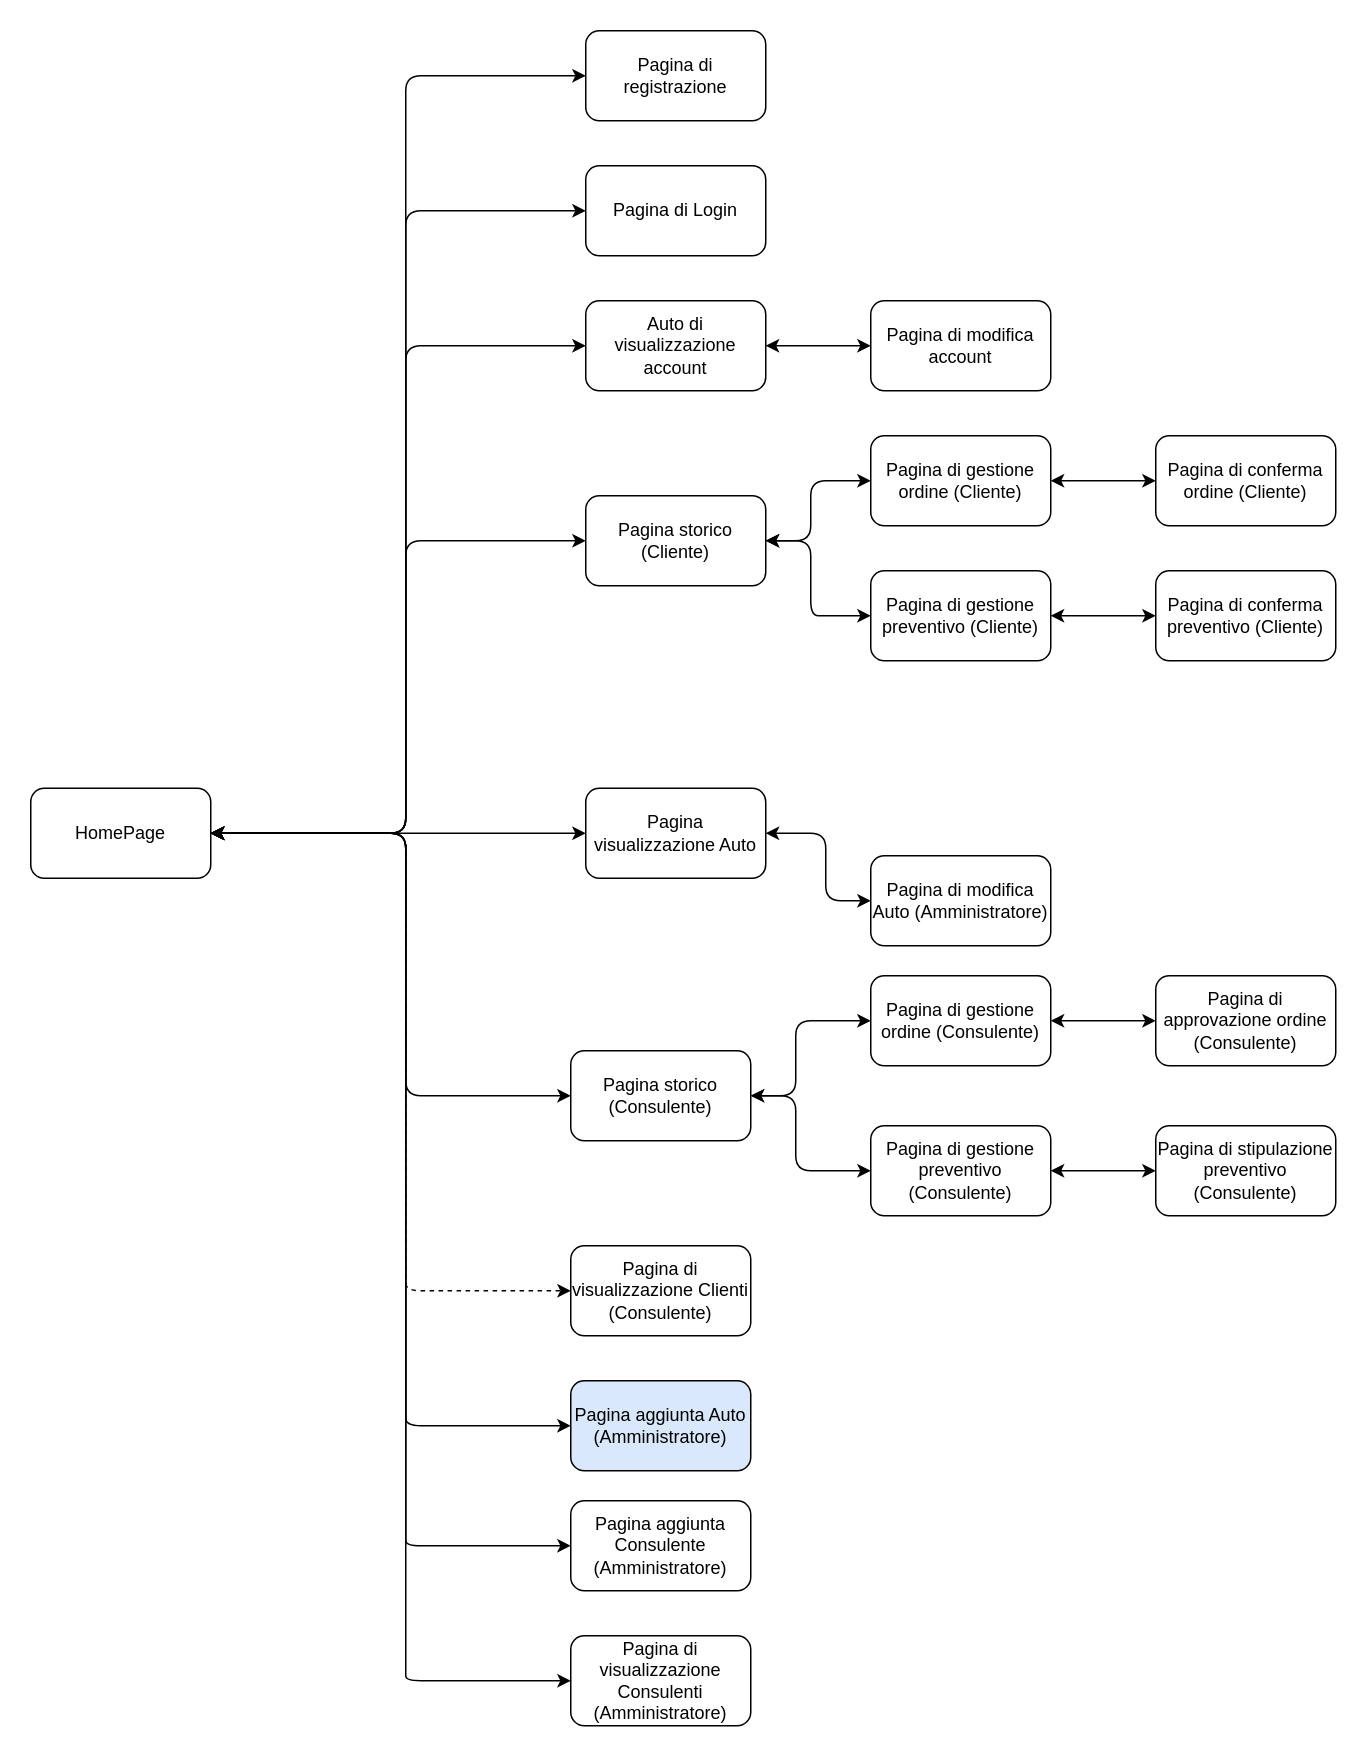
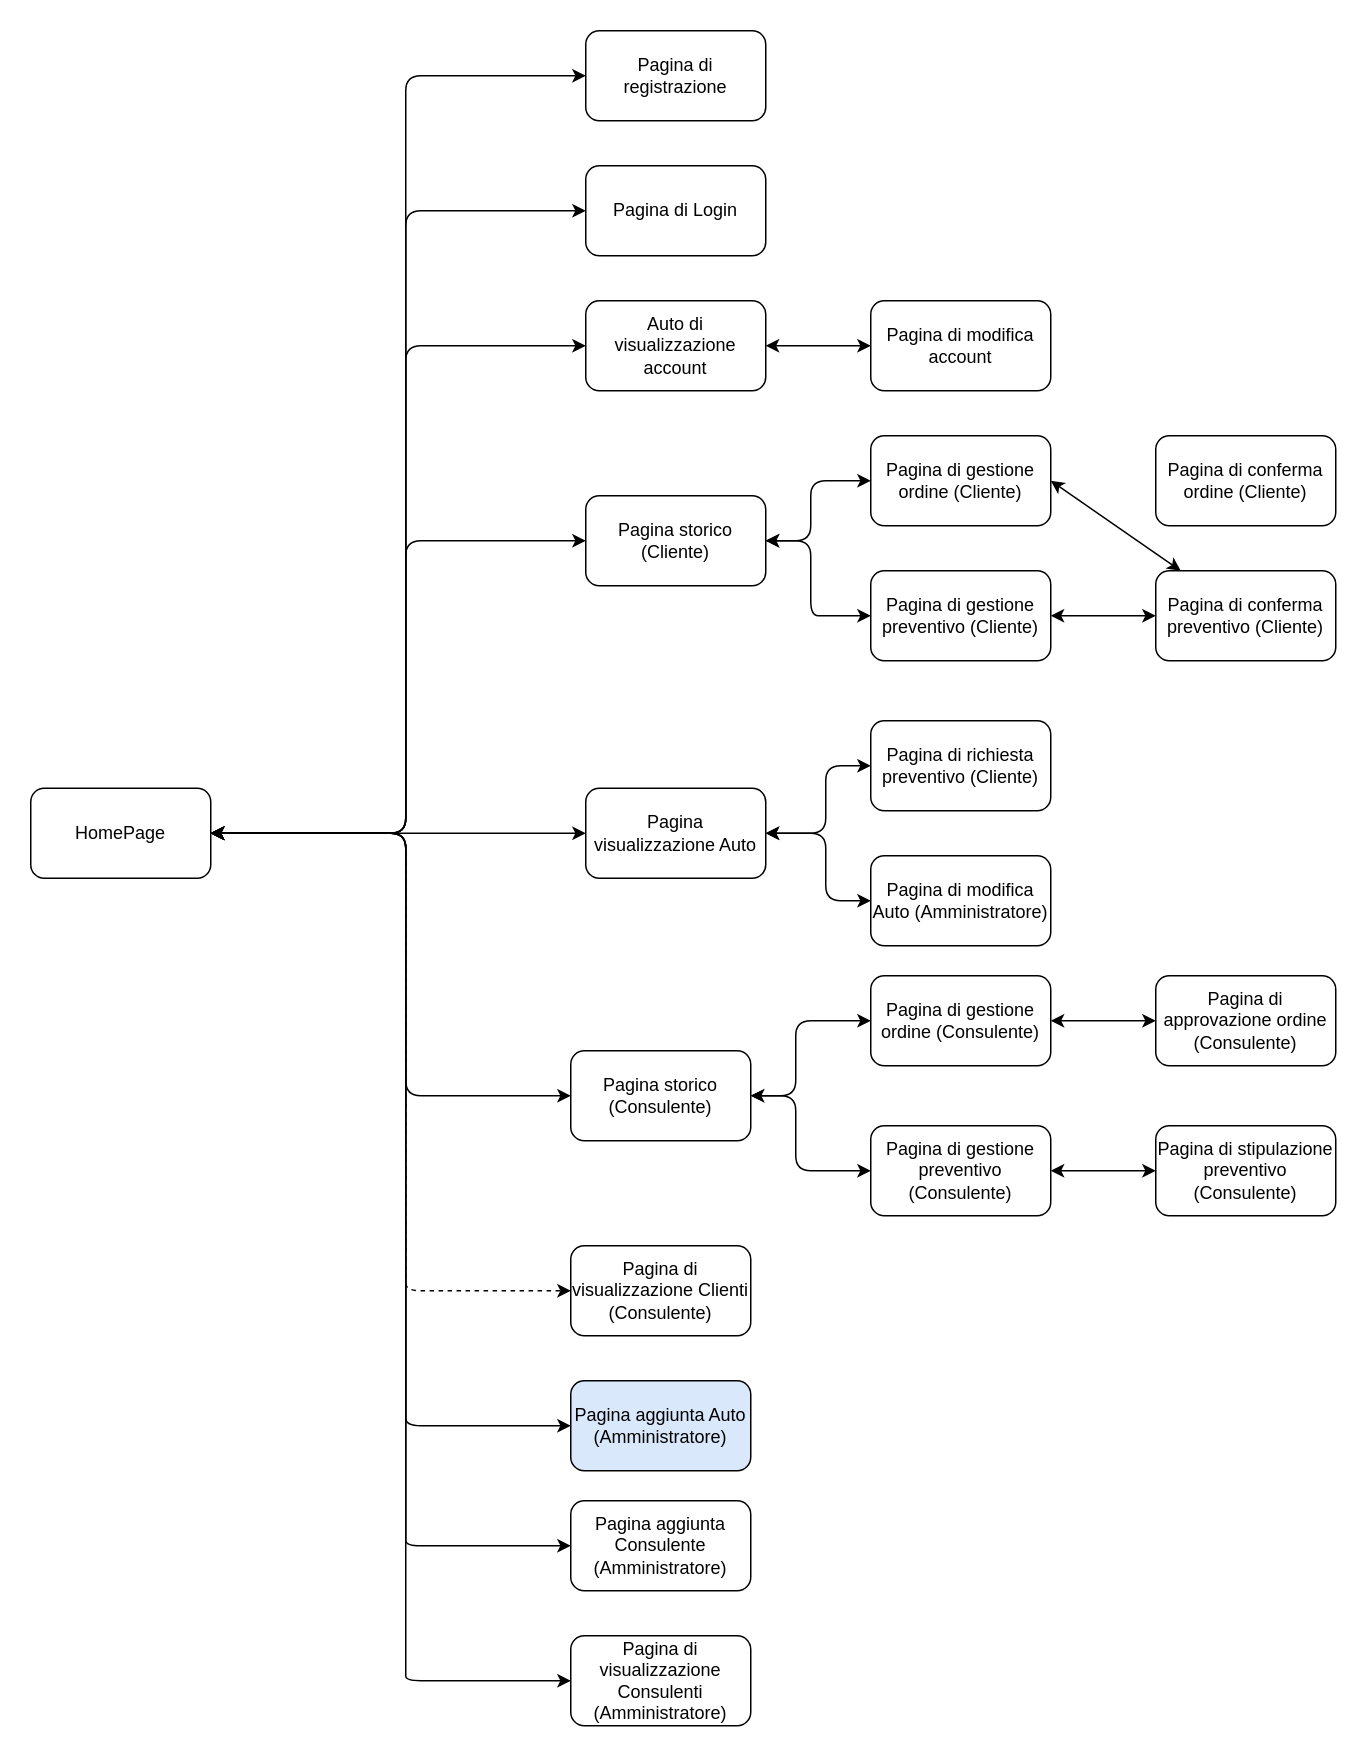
(1103, 481) -> (1115, 525)
none -> (961, 766)
none -> (826, 787)
